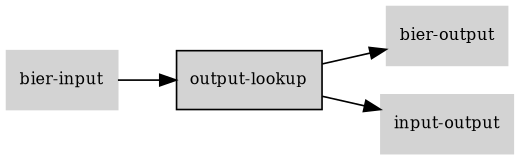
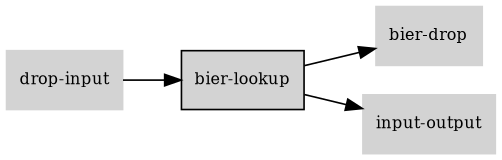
(447, 36) -> (429, 36)
(62, 80) -> (65, 80)
(249, 80) -> (243, 80)
